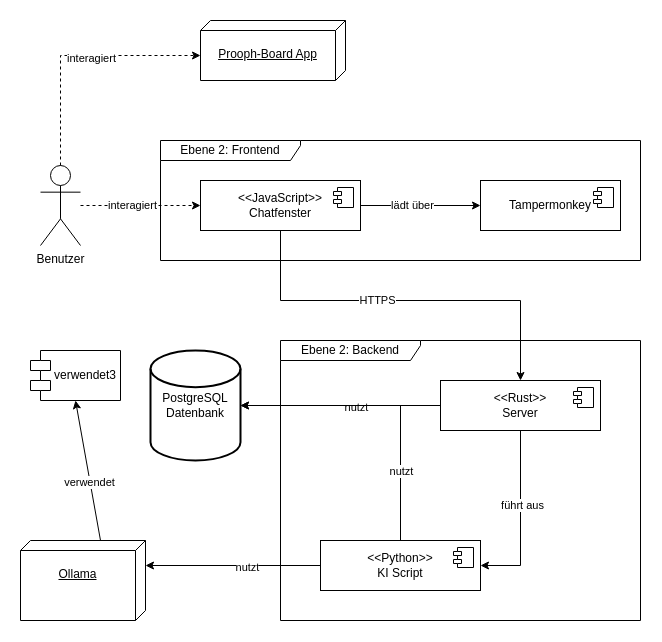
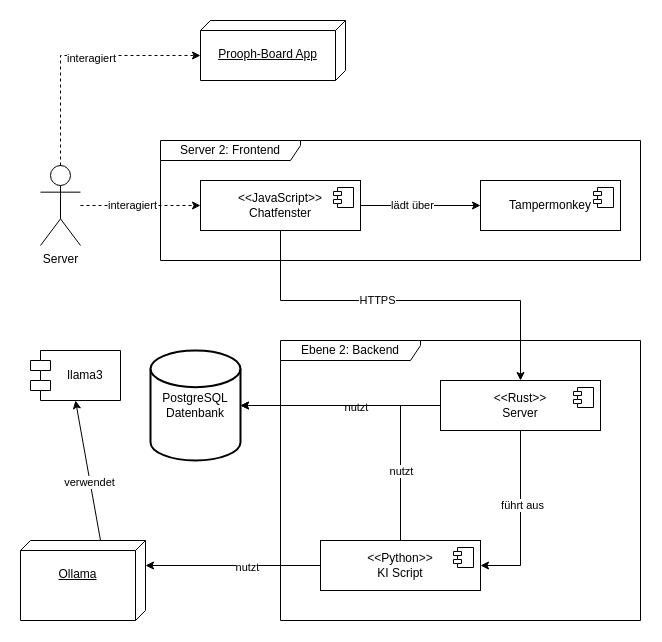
(231, 151) -> (231, 151)
(61, 260) -> (61, 260)
(86, 376) -> (86, 376)
